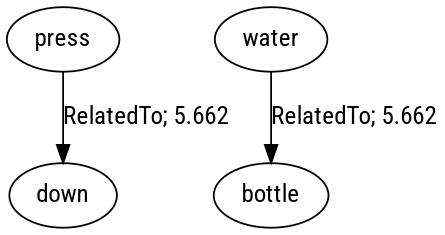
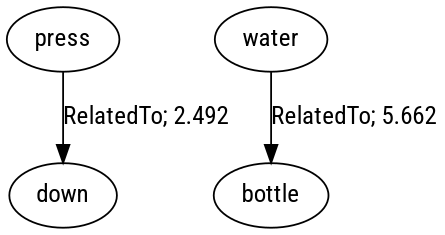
(146, 117) -> (146, 117)
